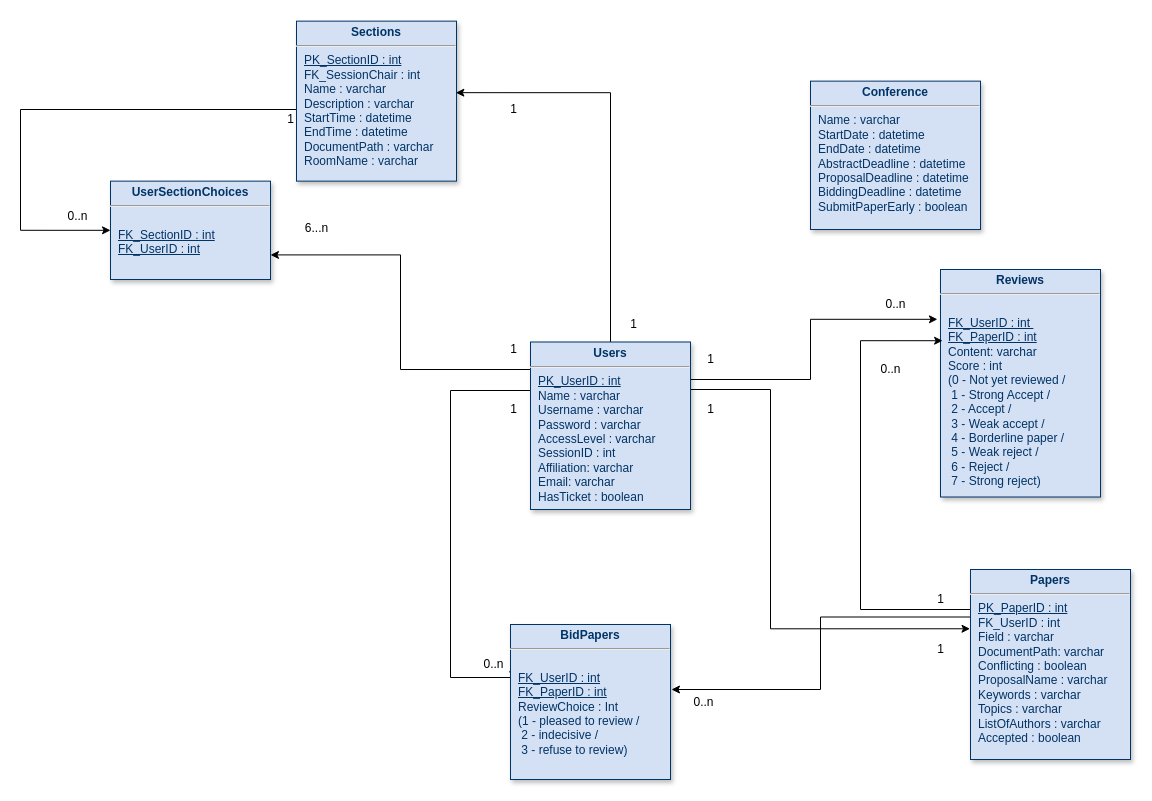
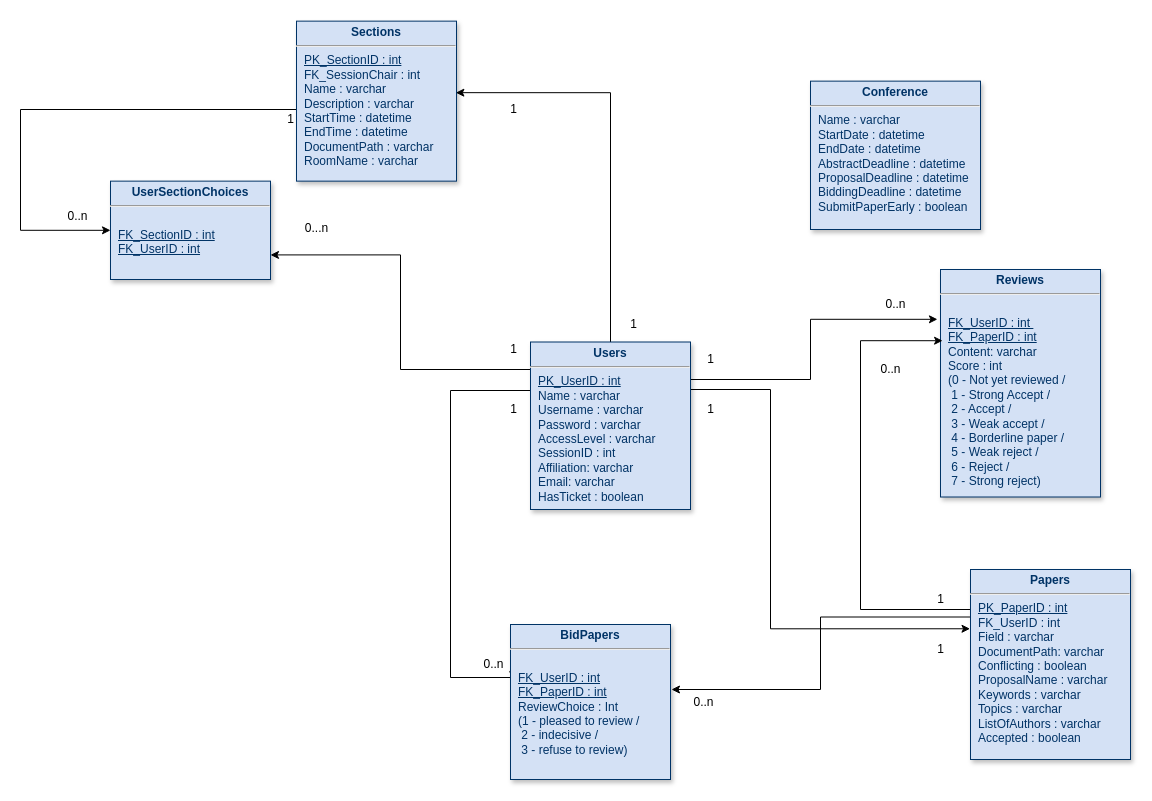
(317, 229) -> (317, 229)
